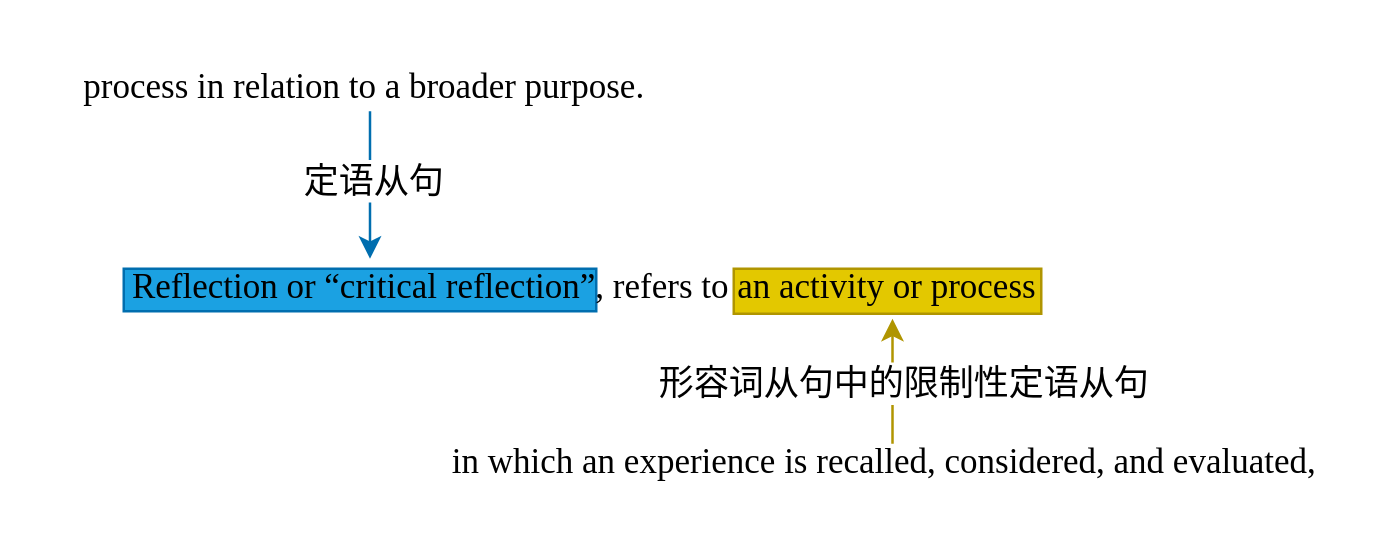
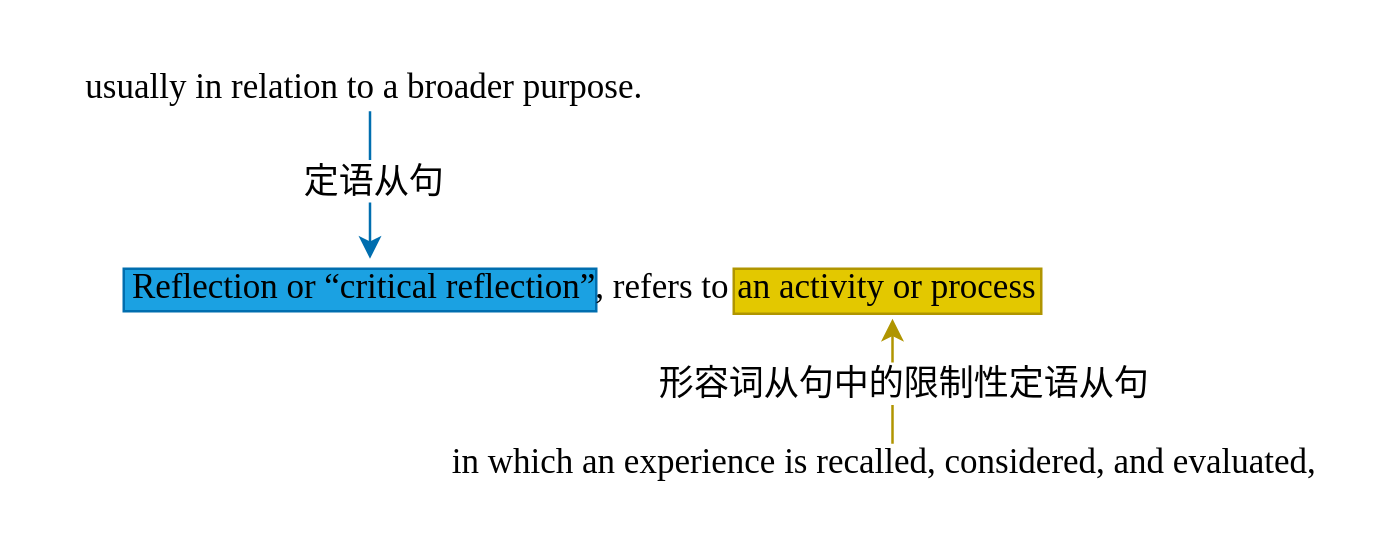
(365, 89) -> (365, 89)
